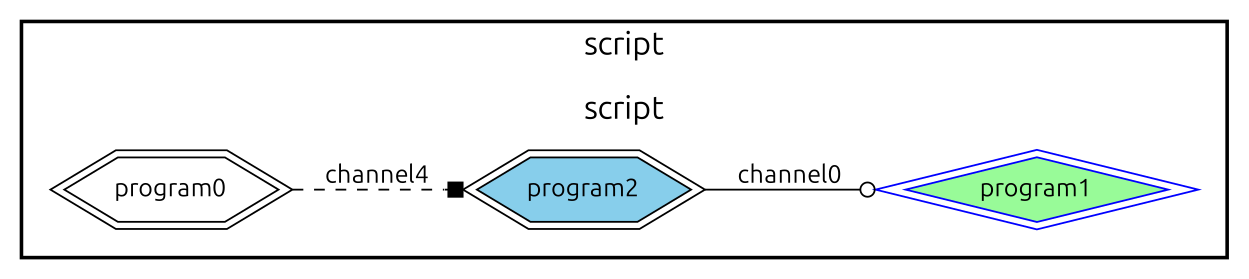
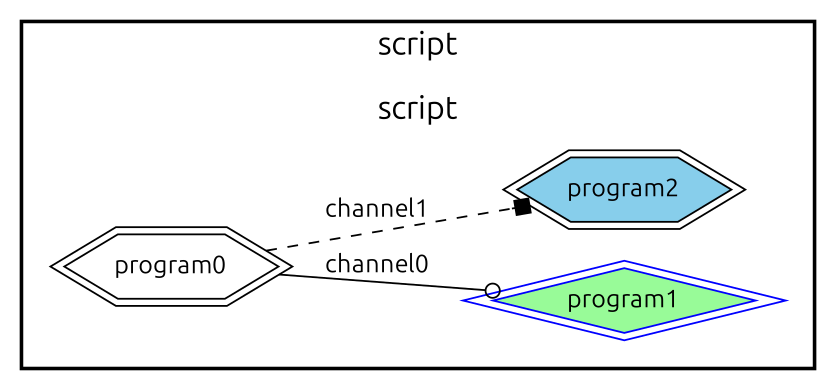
(378, 176) -> (378, 210)
(783, 190) -> (382, 282)
